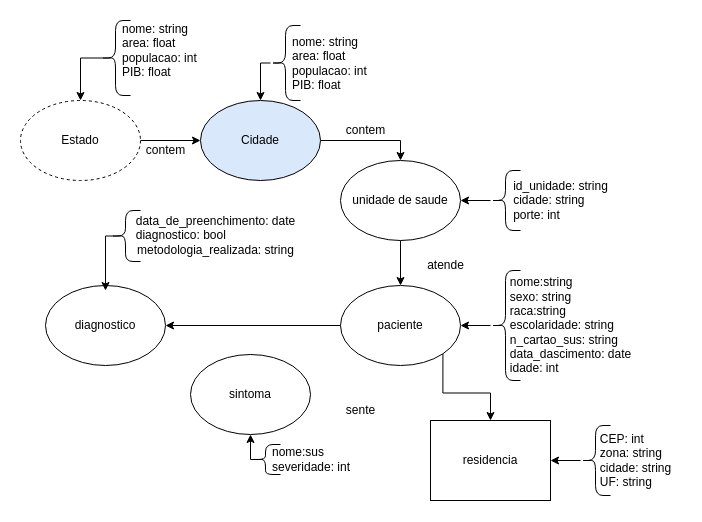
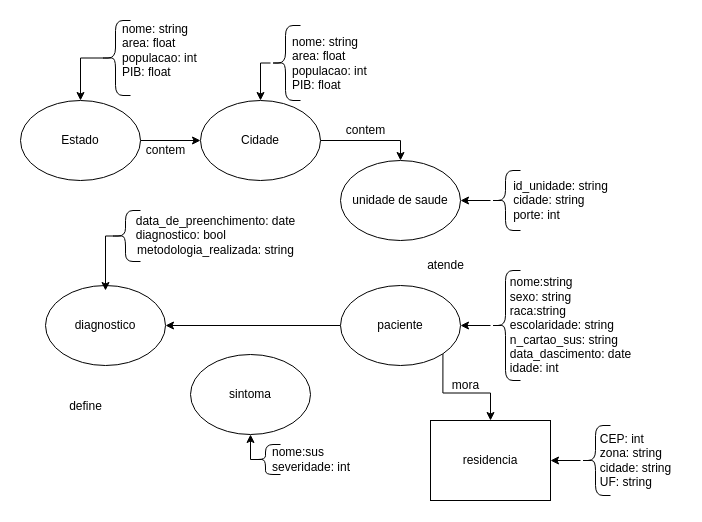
(81, 141) -> (81, 141)
(261, 141) -> (261, 141)
(401, 260) -> none
none -> (466, 386)
none -> (86, 407)
(361, 411) -> none
